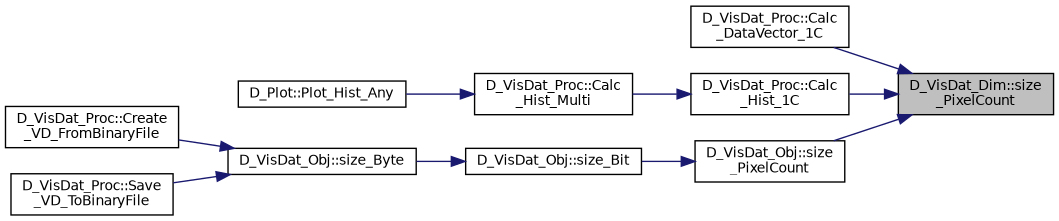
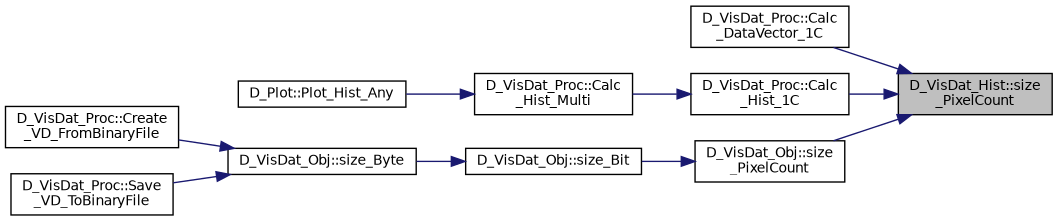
(976, 94) -> (975, 94)
